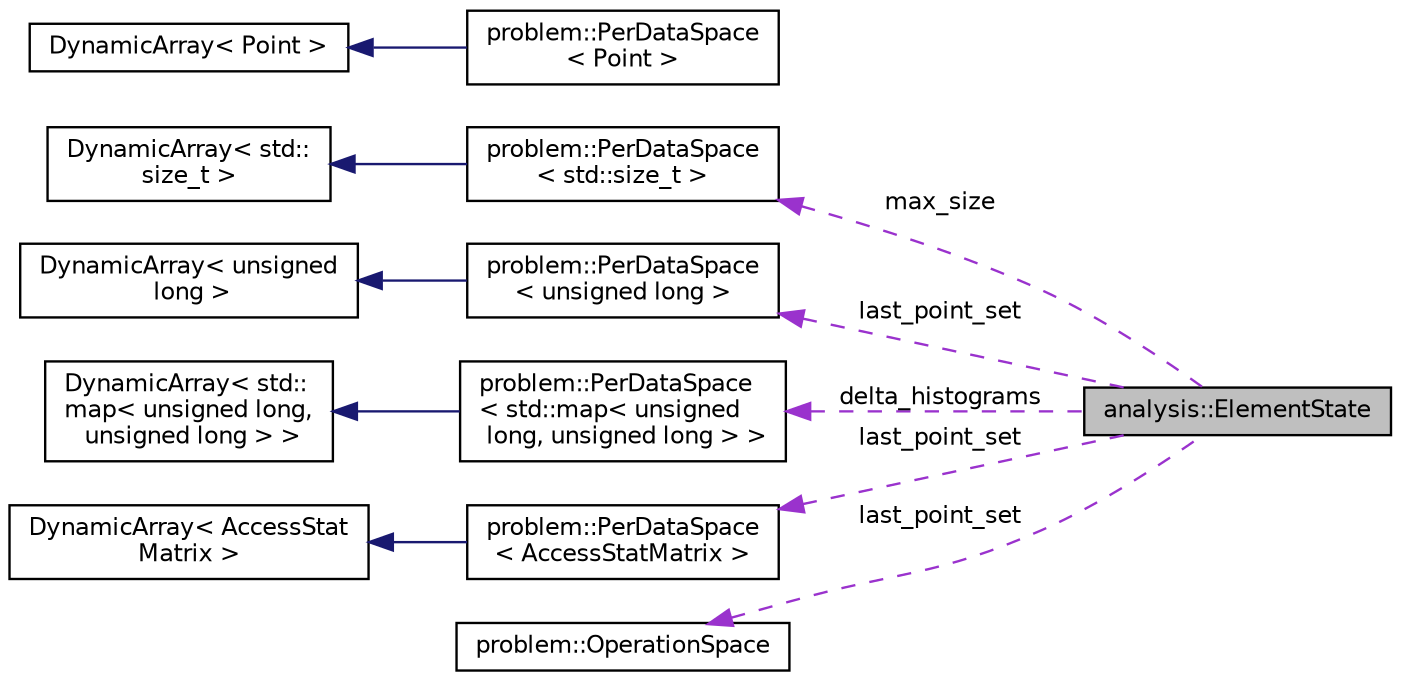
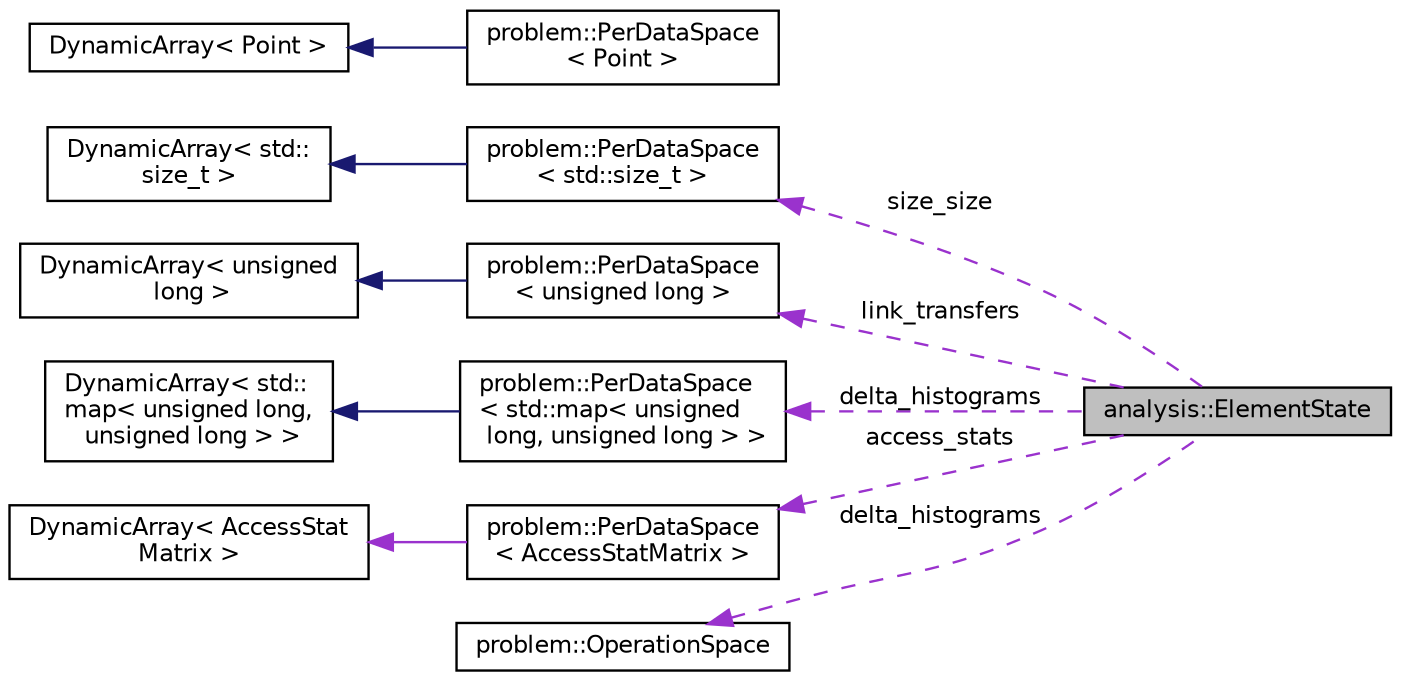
(937, 203) -> (937, 203)
(937, 313) -> (937, 313)
(937, 439) -> (937, 439)
(937, 517) -> (937, 517)
(430, 542) -> (430, 542)
